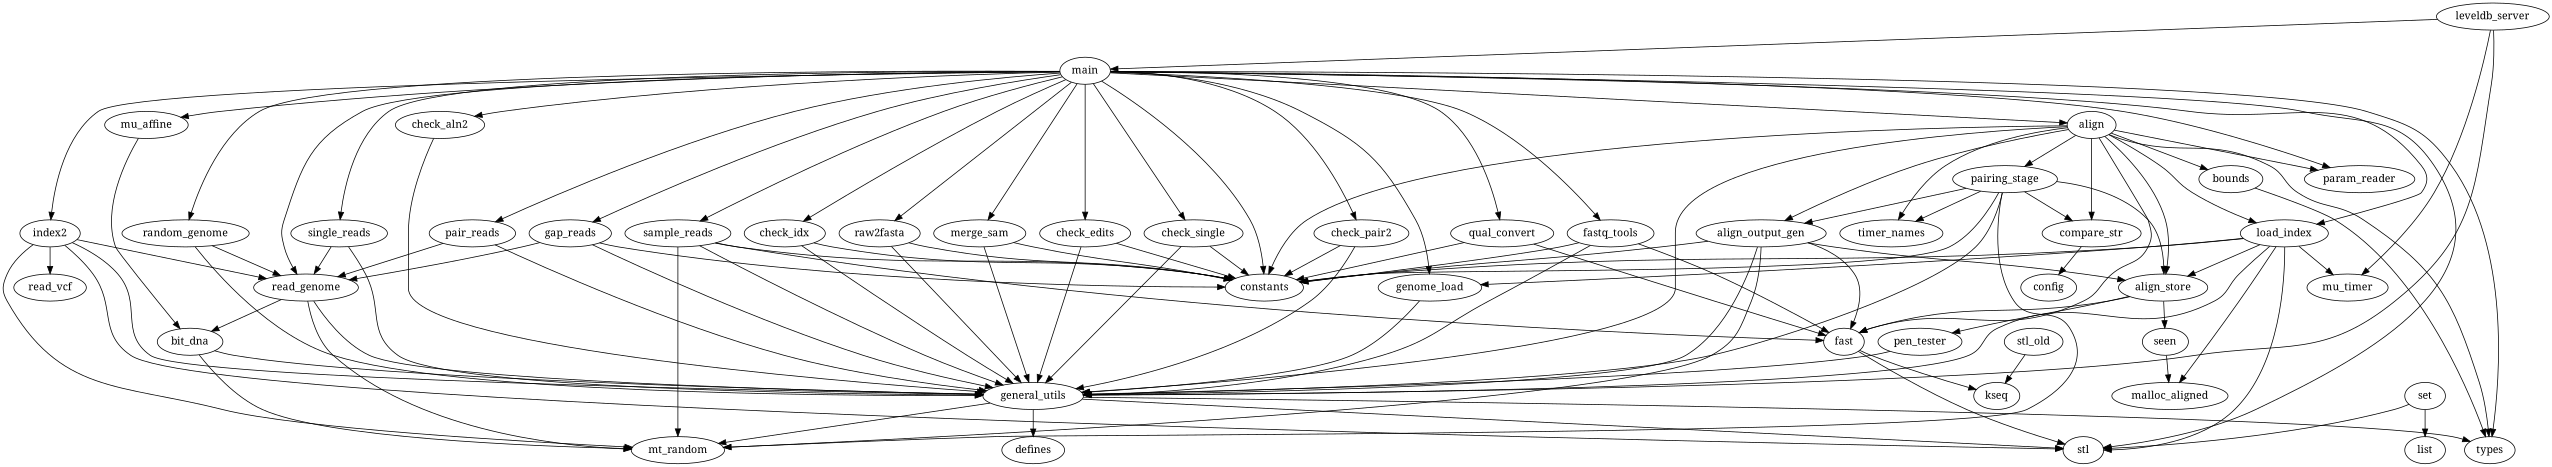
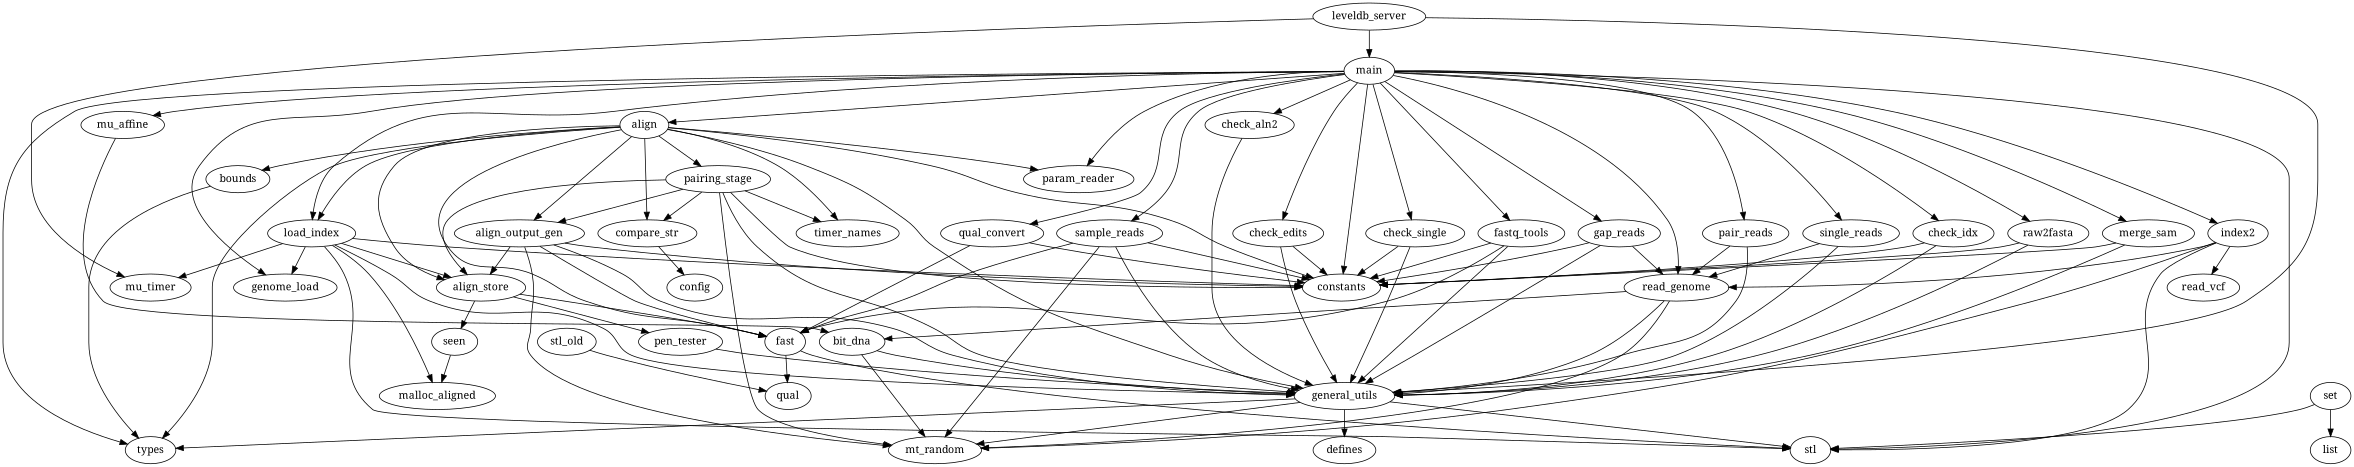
(186, 233) -> none
(1361, 233) -> none
(1300, 369) -> none
(440, 380) -> none
(1997, 396) -> (788, 396)
